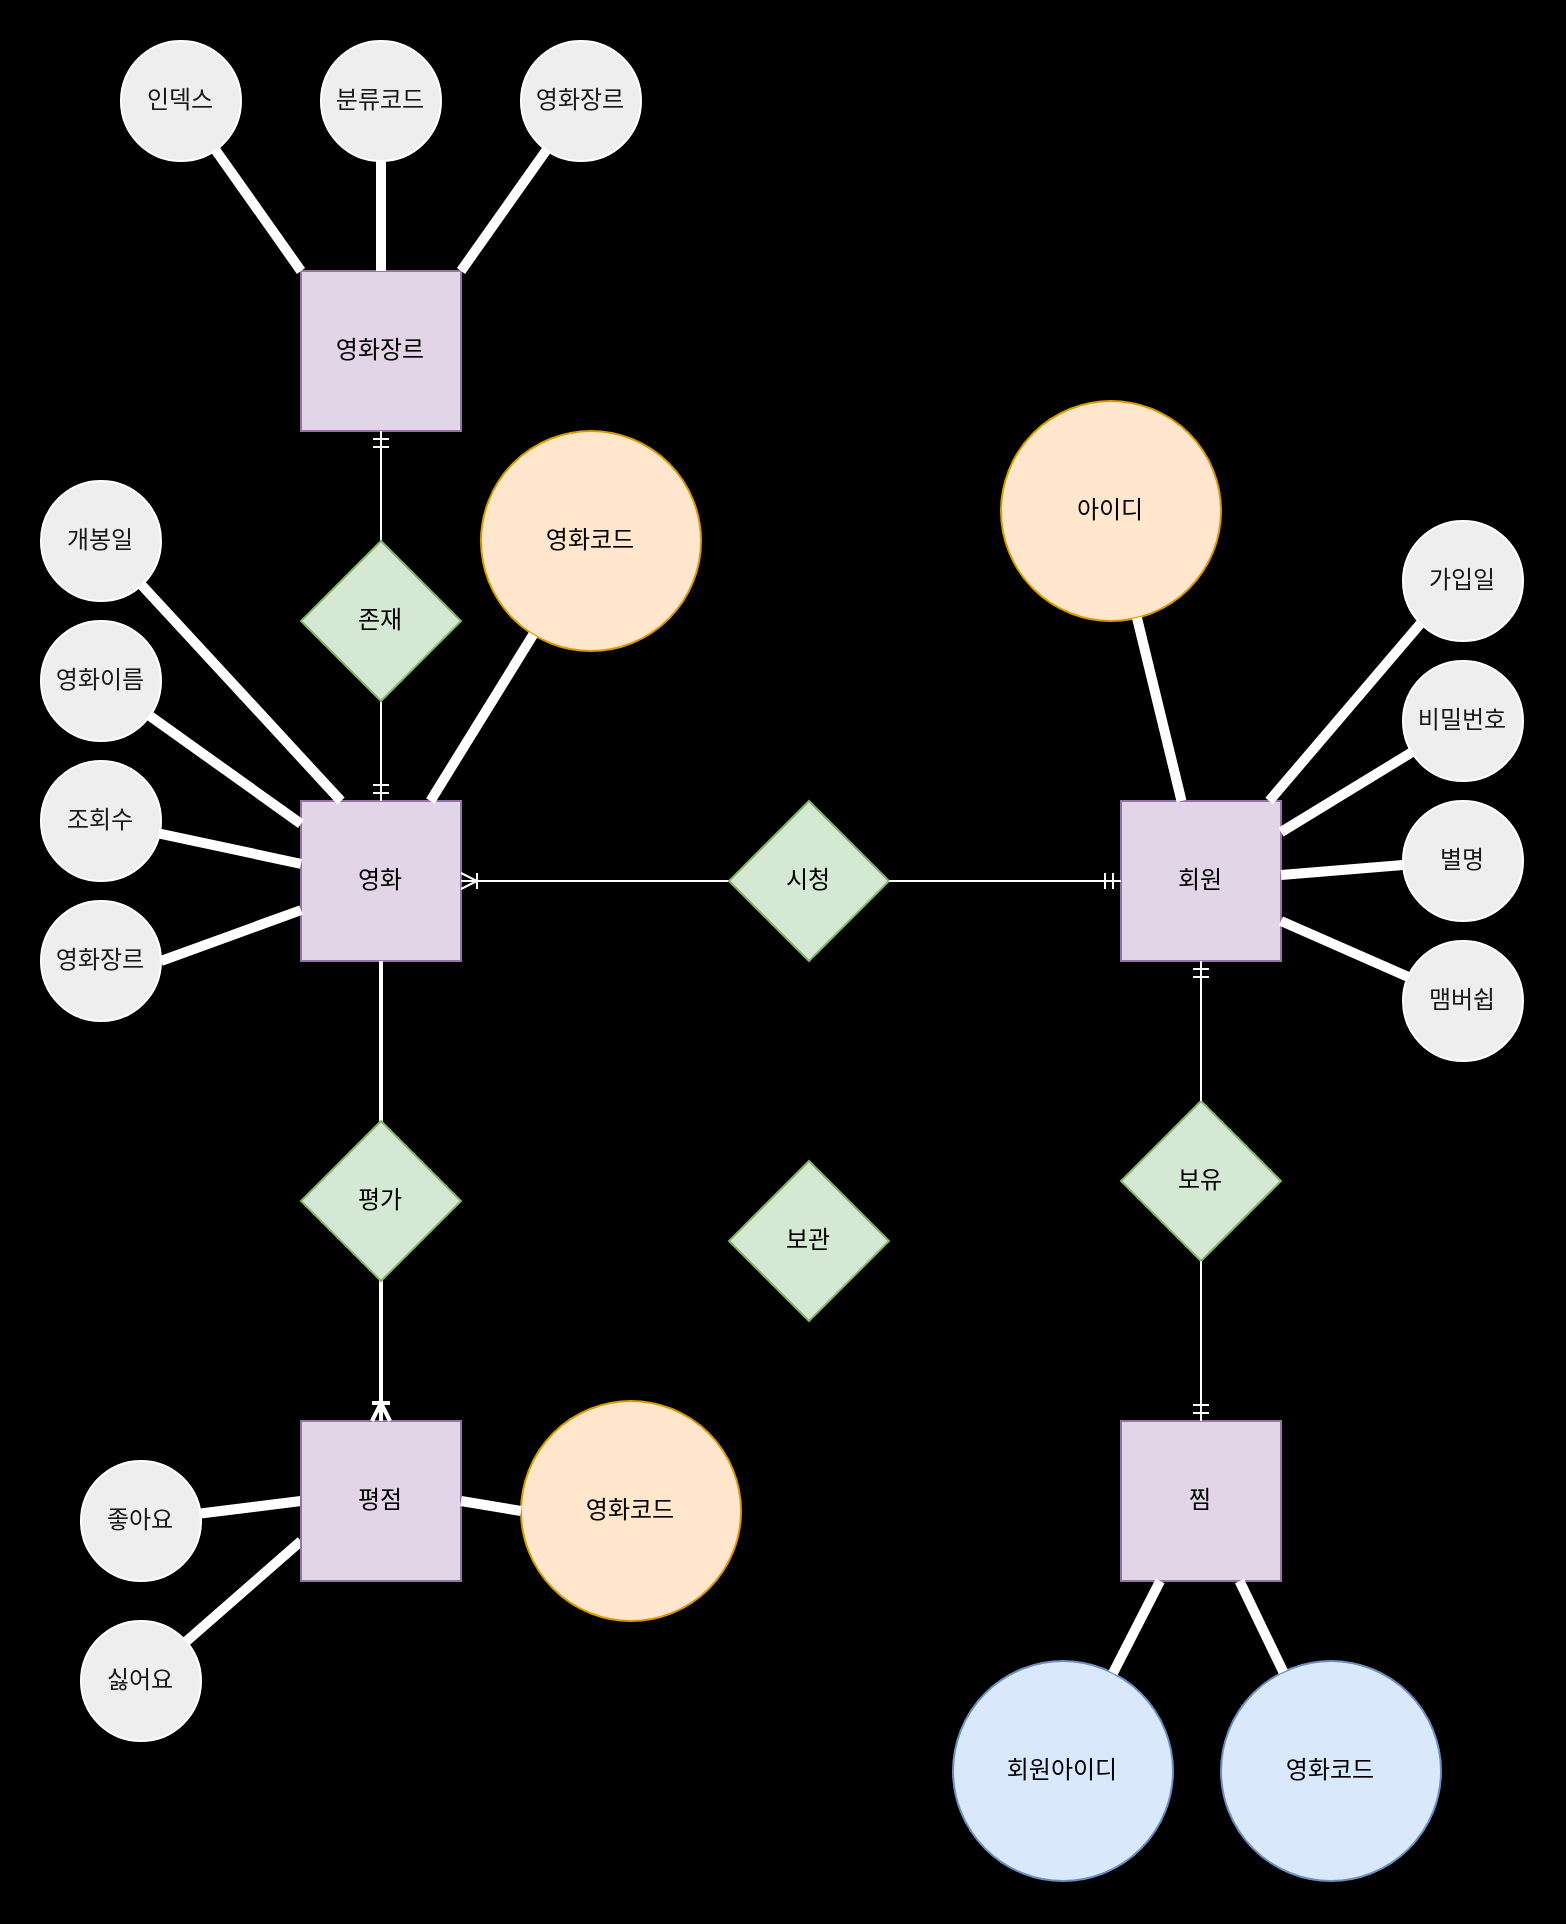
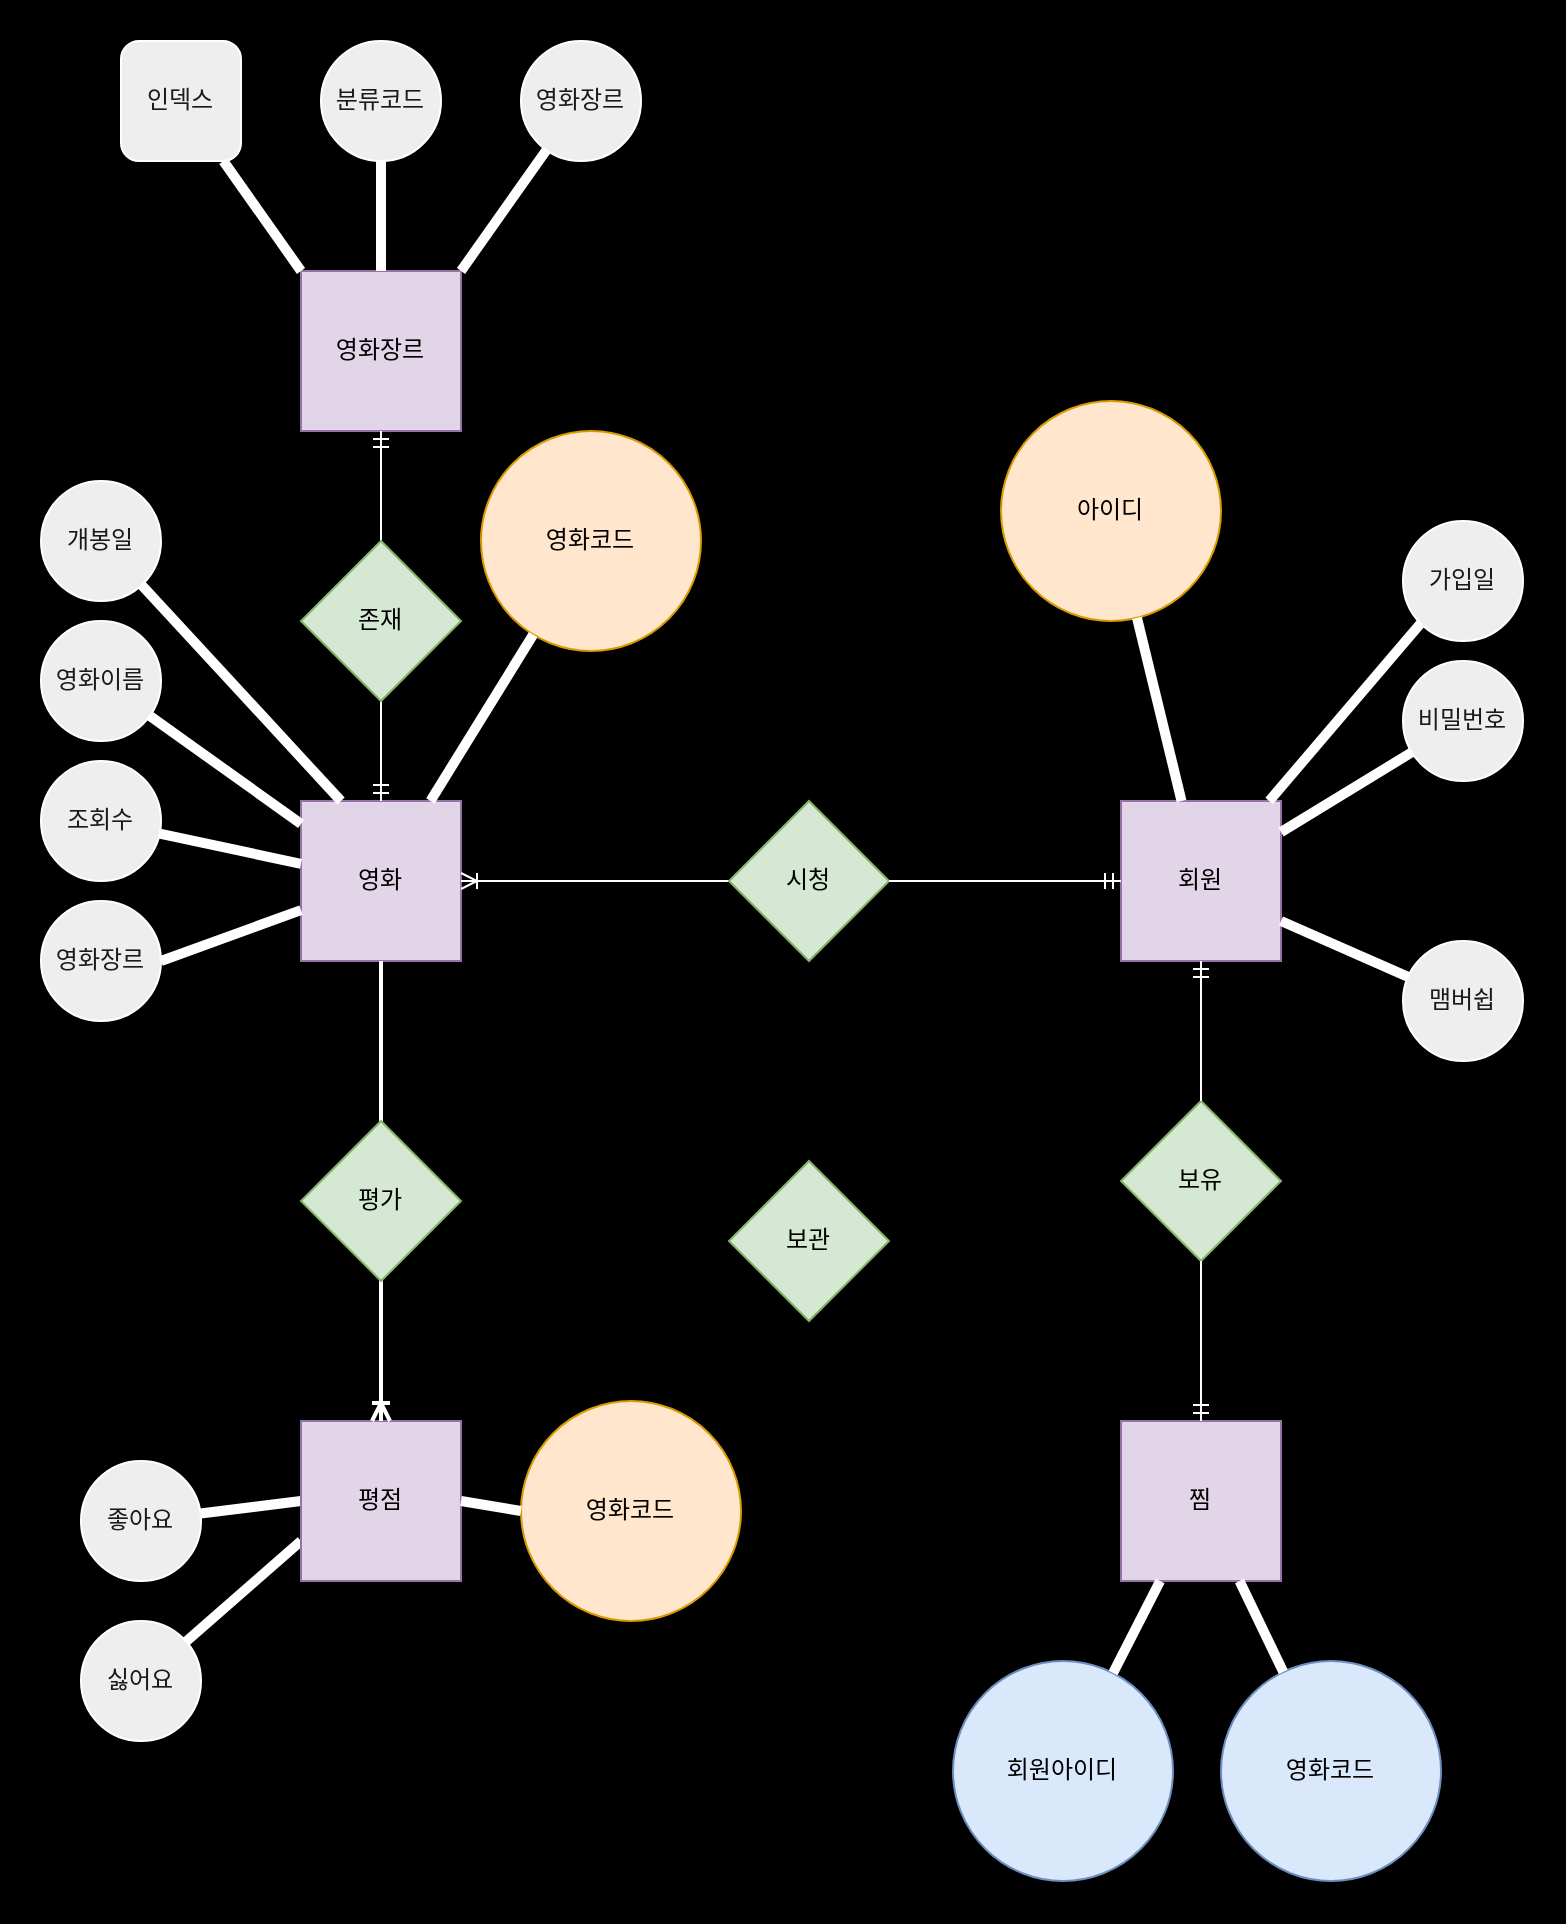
(181, 101) -> (181, 101)
(1463, 861) -> none
(1342, 870) -> none
